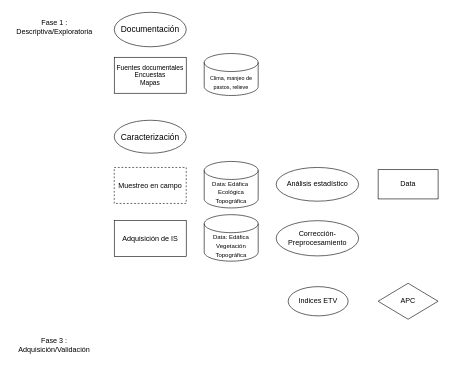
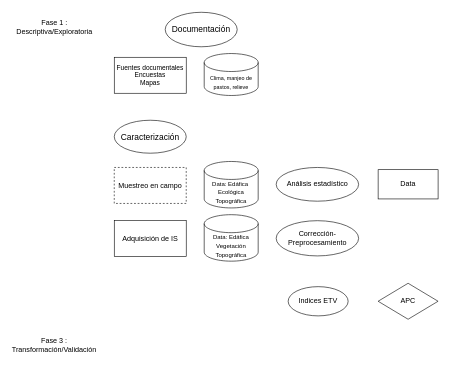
(150, 30) -> (201, 30)
(54, 345) -> (54, 345)
